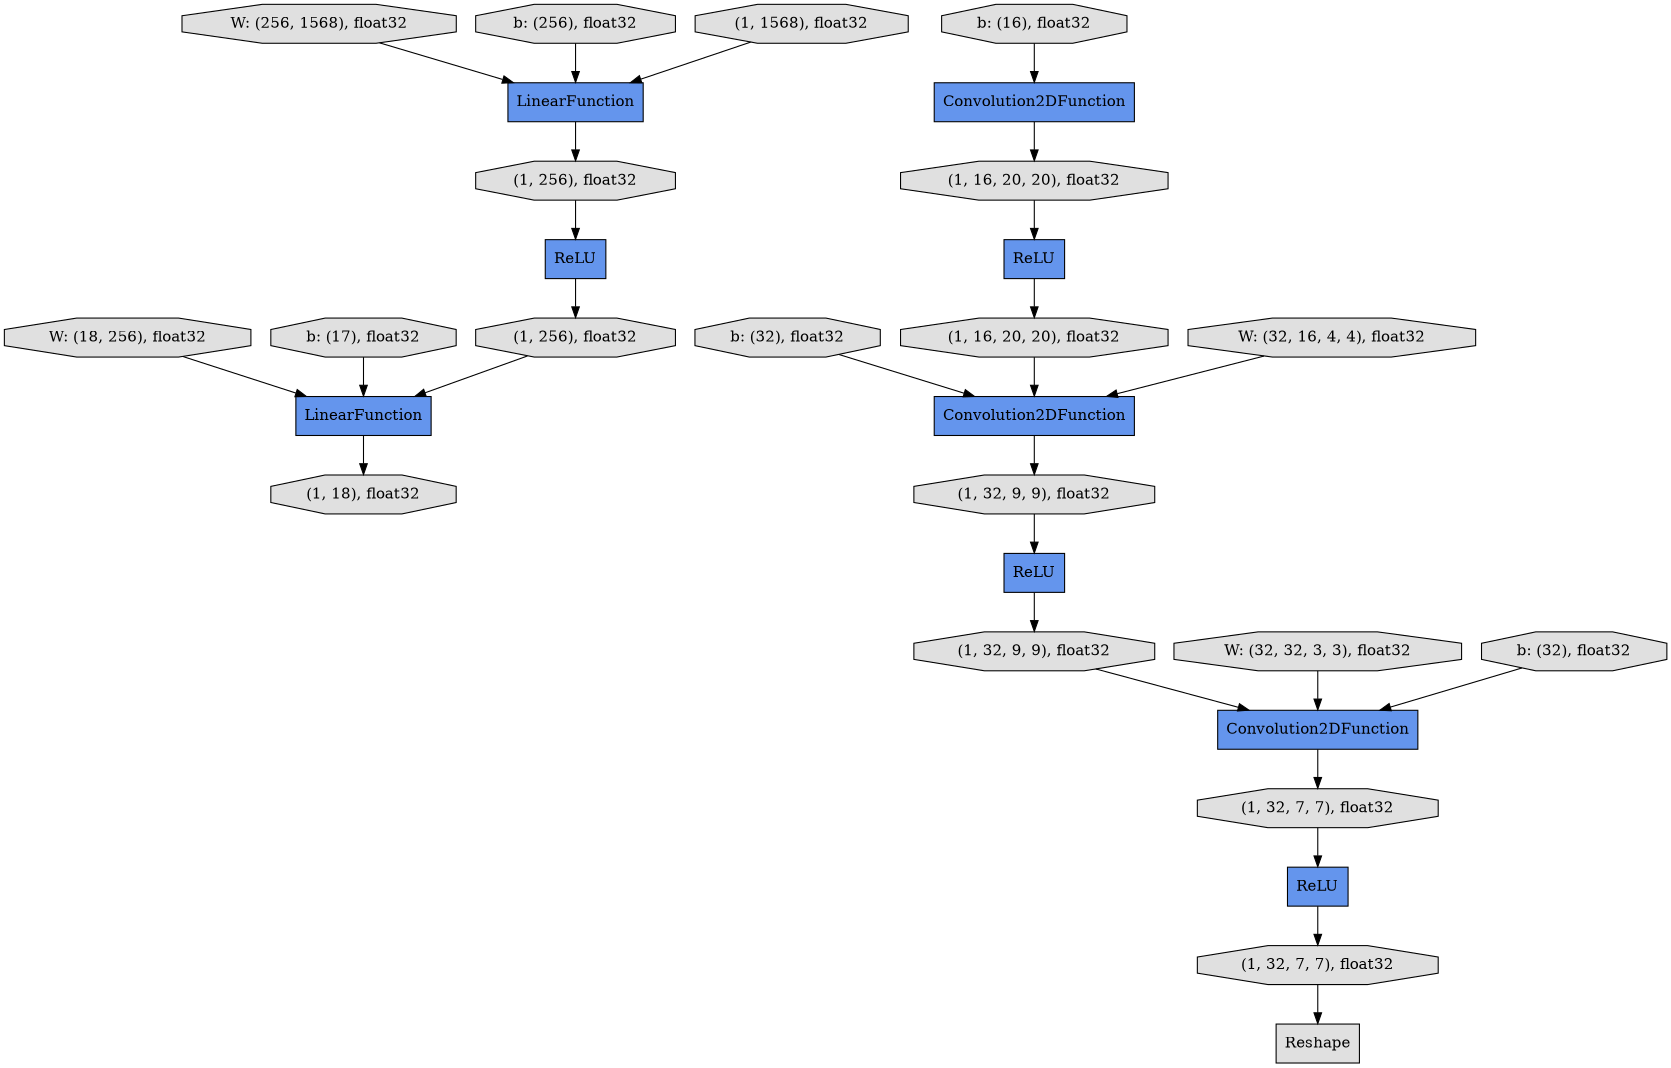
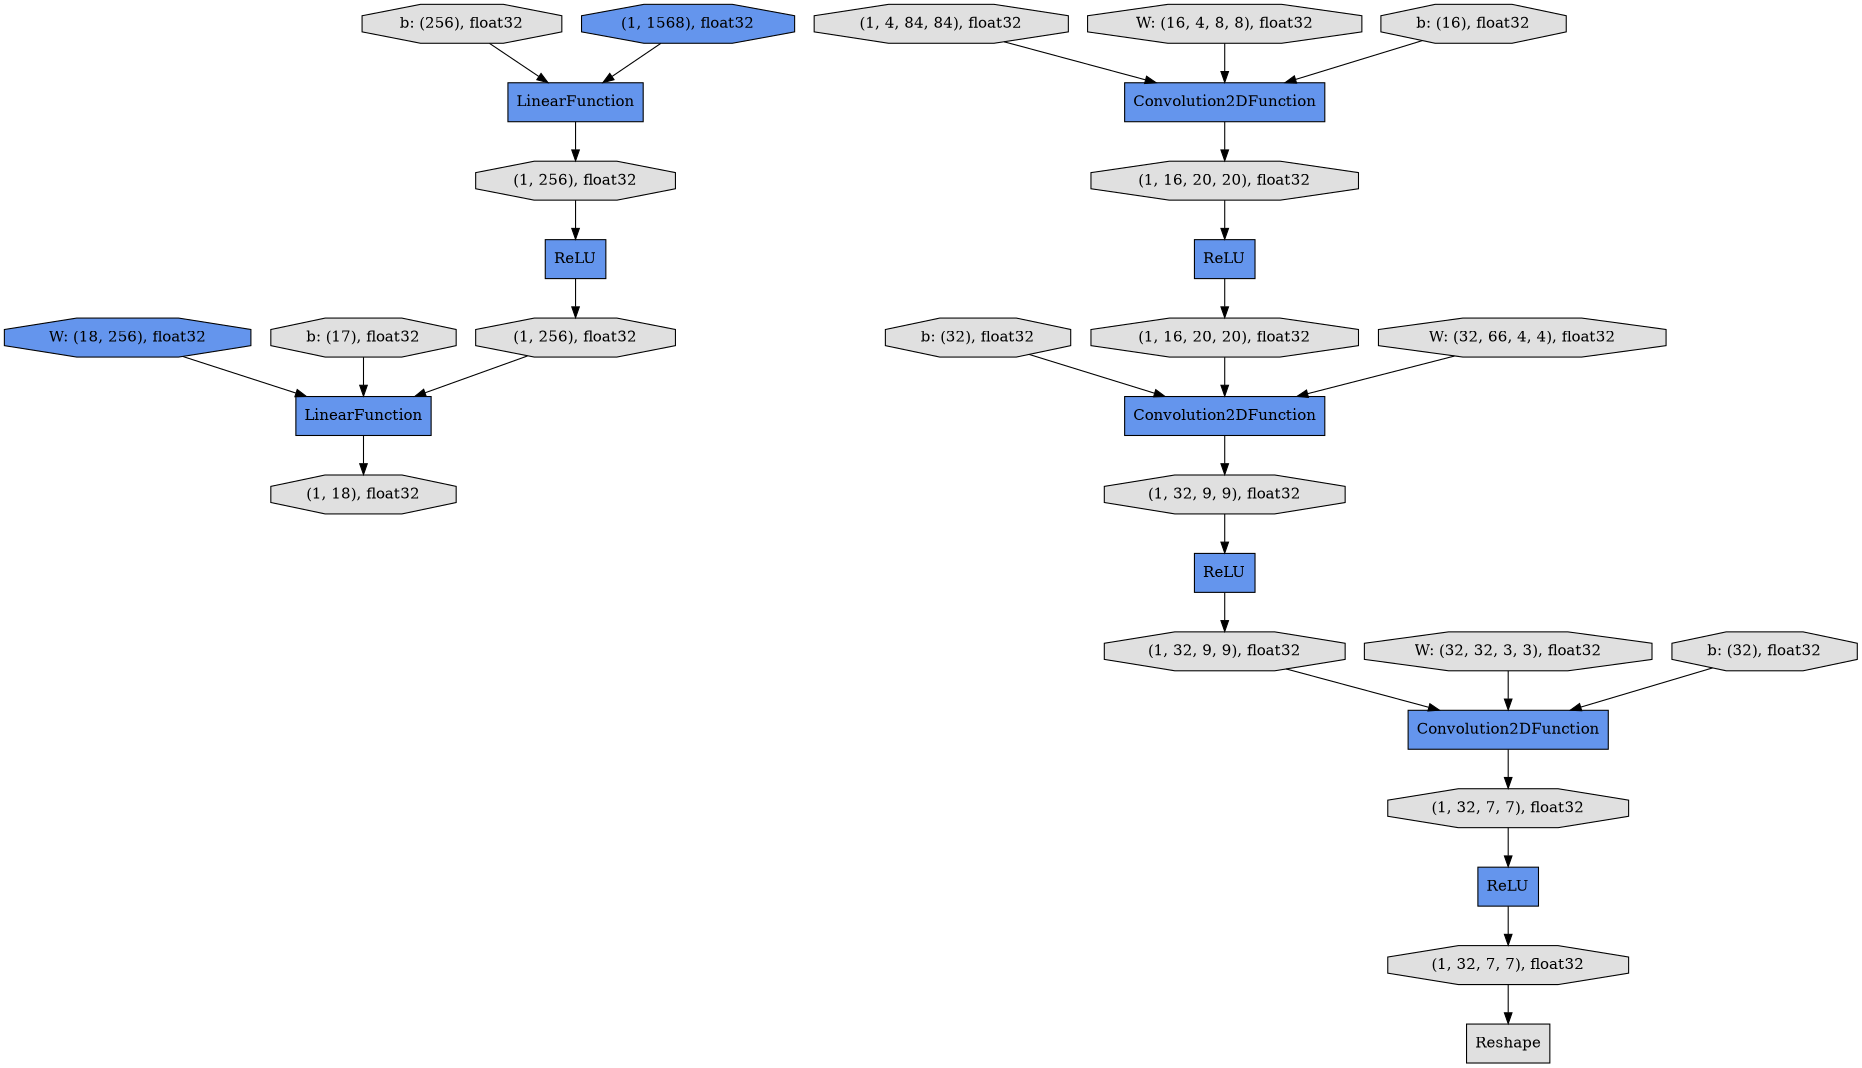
(319, 24) -> none
(802, 24) -> (688, 24)
none -> (941, 24)
none -> (1225, 24)
(128, 338) -> (128, 338)
(1332, 338) -> (1522, 338)
